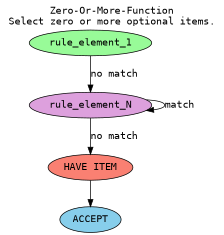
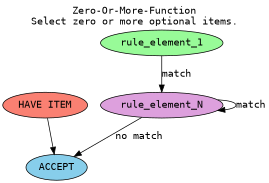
(114, 74) -> (177, 74)
(90, 133) -> (111, 135)
